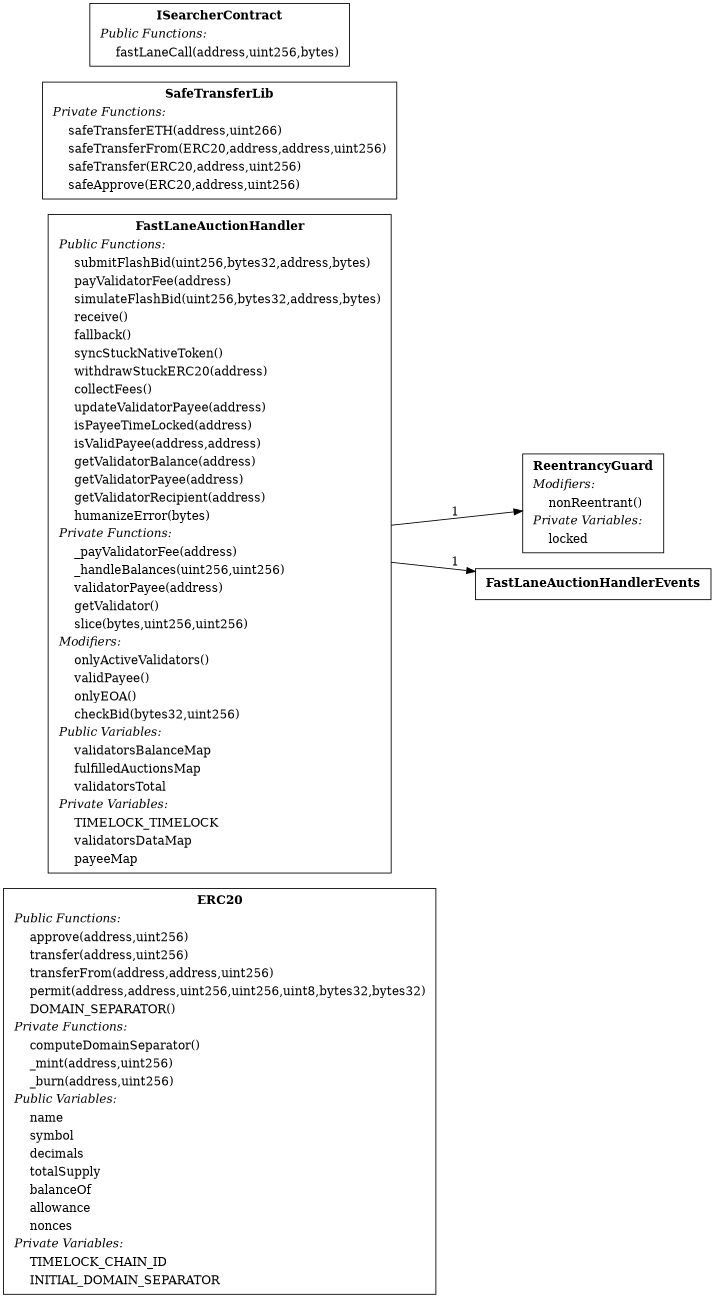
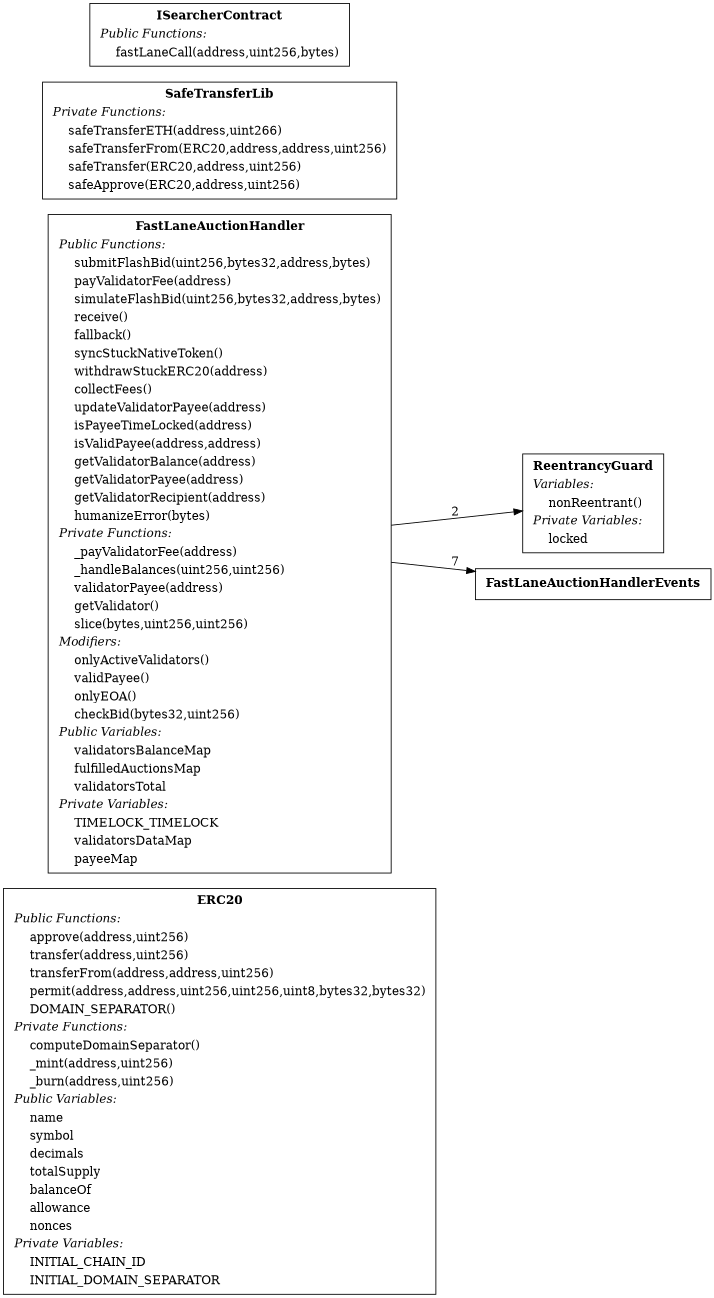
(564, 484) -> (564, 484)
(456, 512) -> (456, 512)
(456, 562) -> (456, 562)
(91, 1263) -> (80, 1263)
